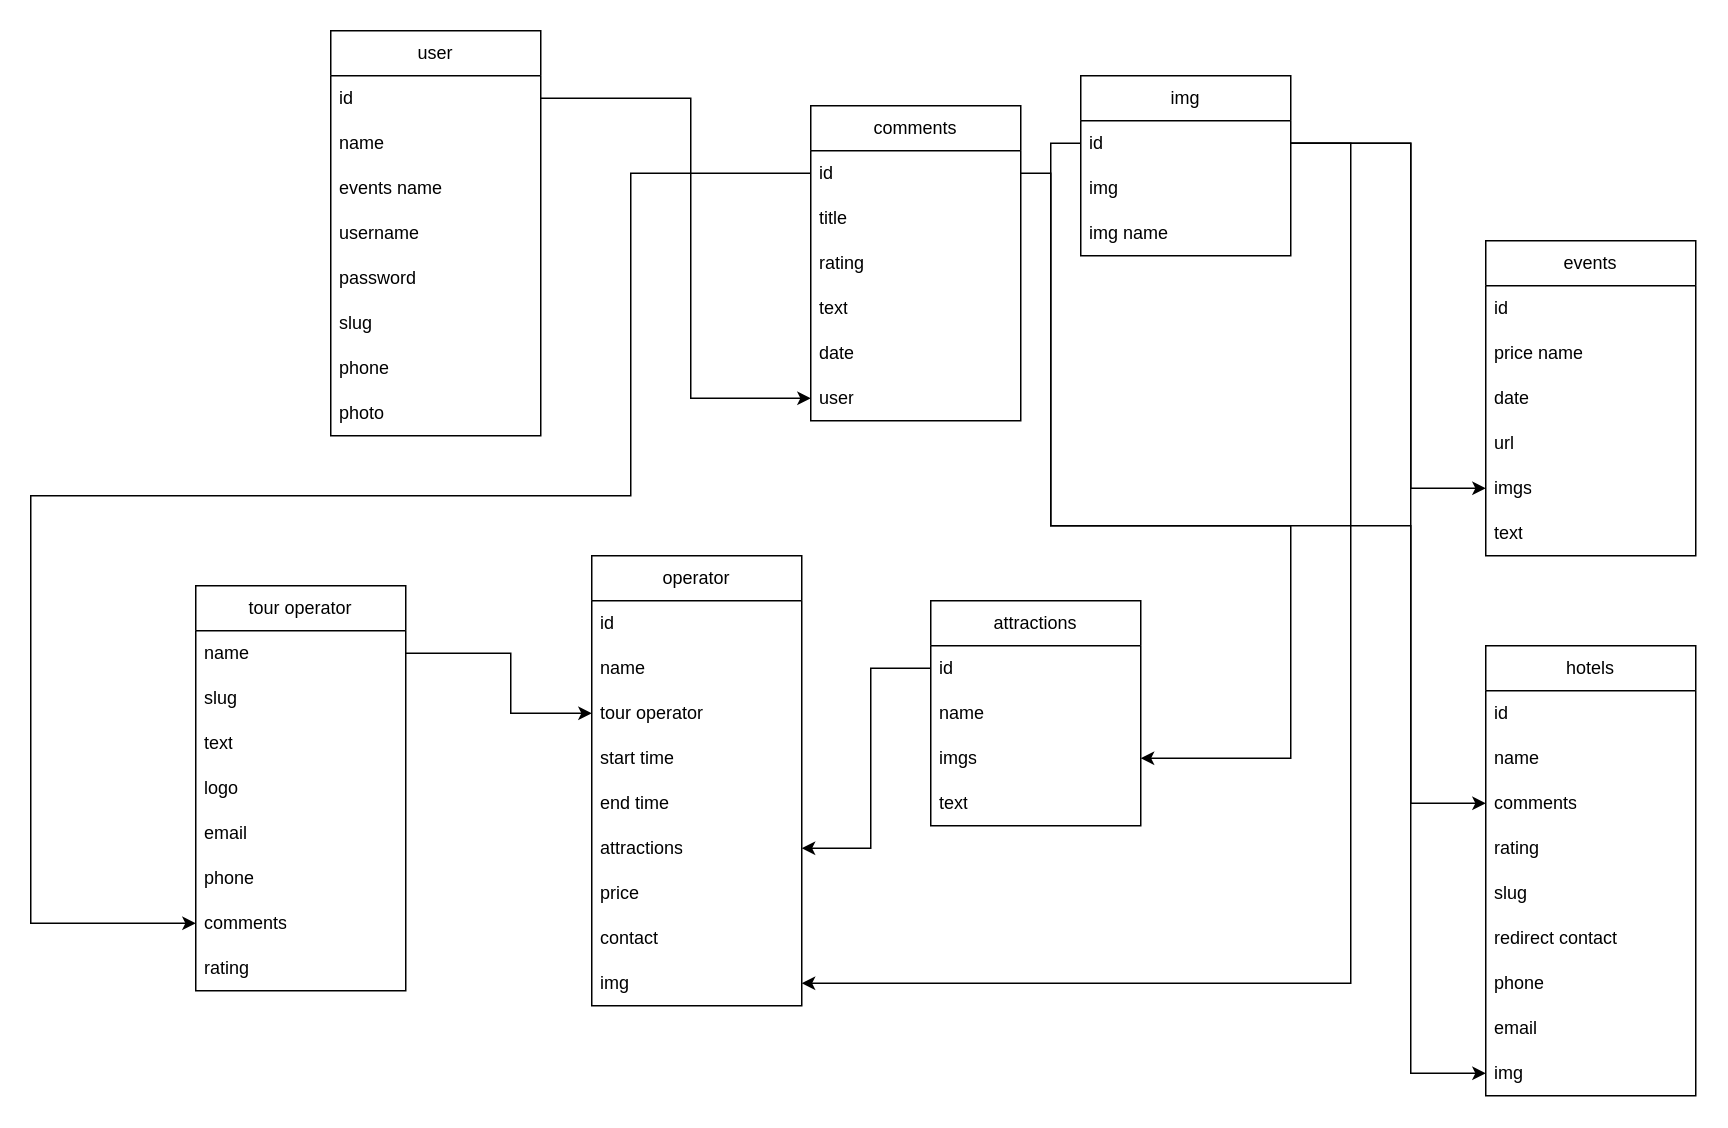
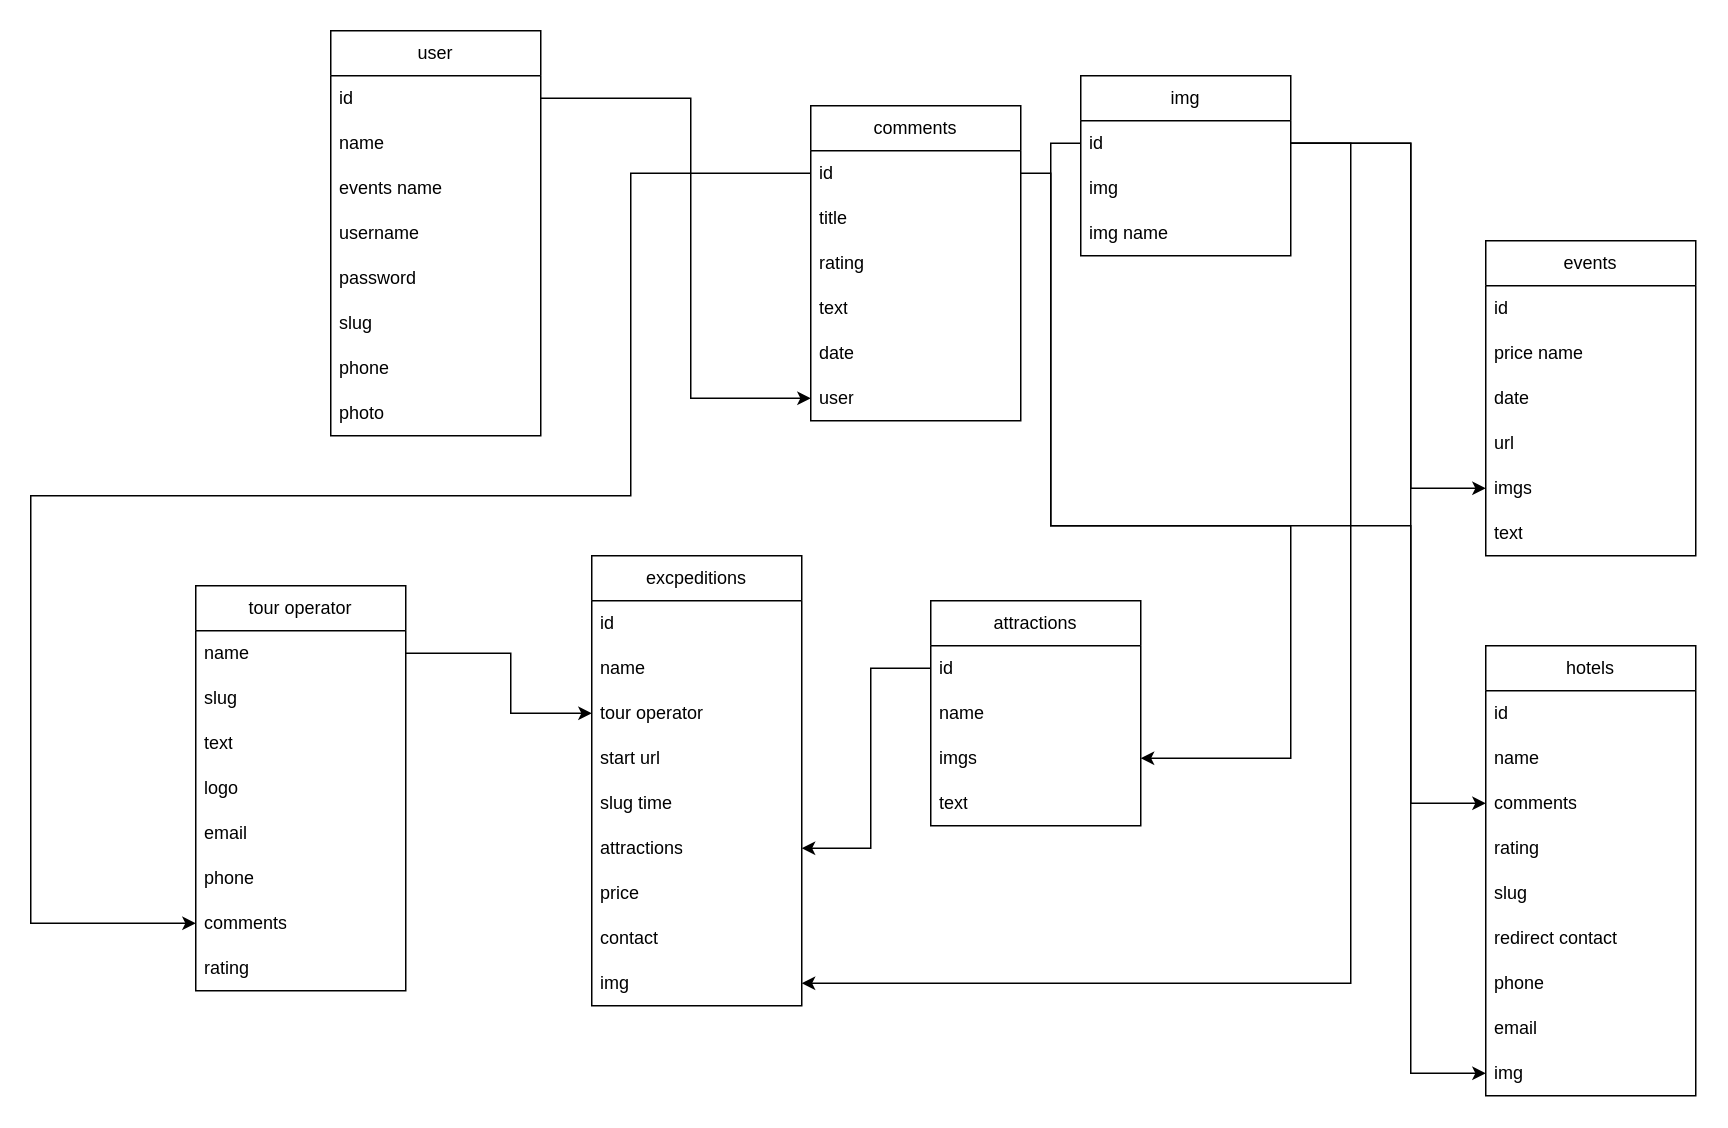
(697, 578) -> (697, 578)
(646, 758) -> (641, 758)
(636, 803) -> (639, 803)
